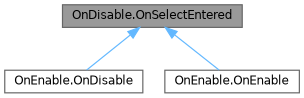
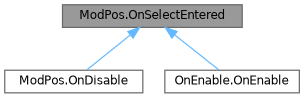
(152, 16) -> (152, 16)
(74, 82) -> (74, 82)
